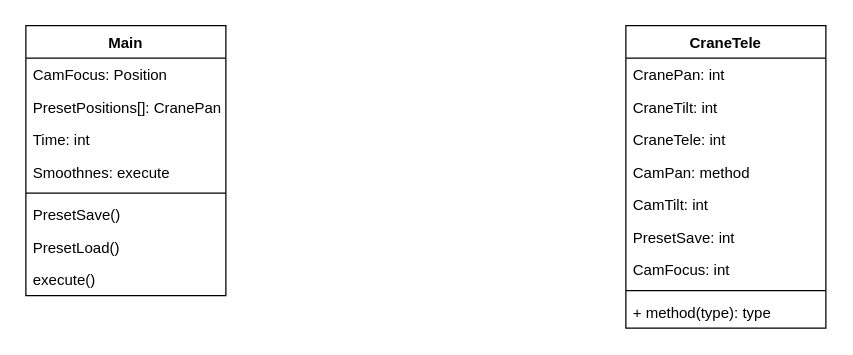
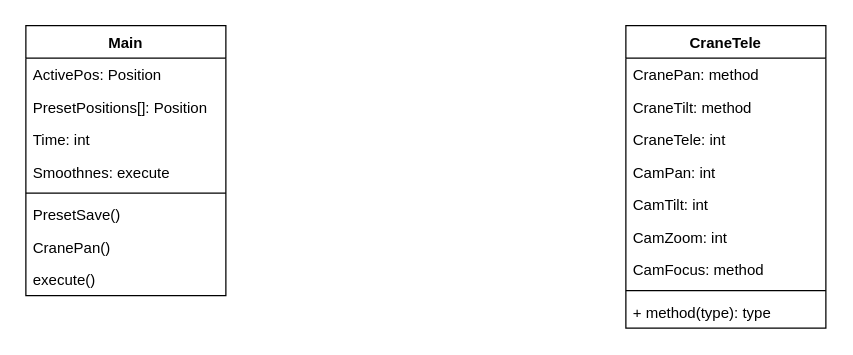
(100, 75) -> (103, 75)
(681, 75) -> (696, 75)
(138, 108) -> (134, 108)
(682, 108) -> (696, 108)
(687, 173) -> (673, 173)
(690, 238) -> (677, 238)
(83, 248) -> (75, 248)
(681, 270) -> (696, 270)
